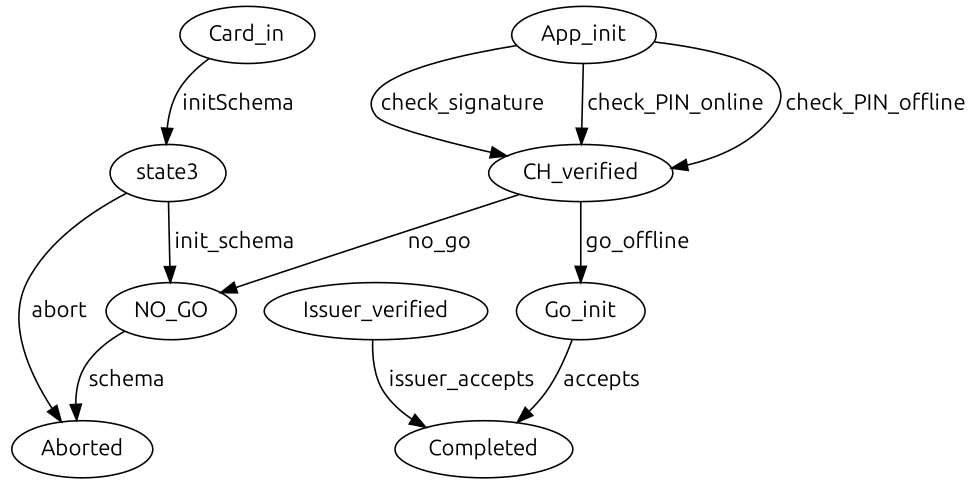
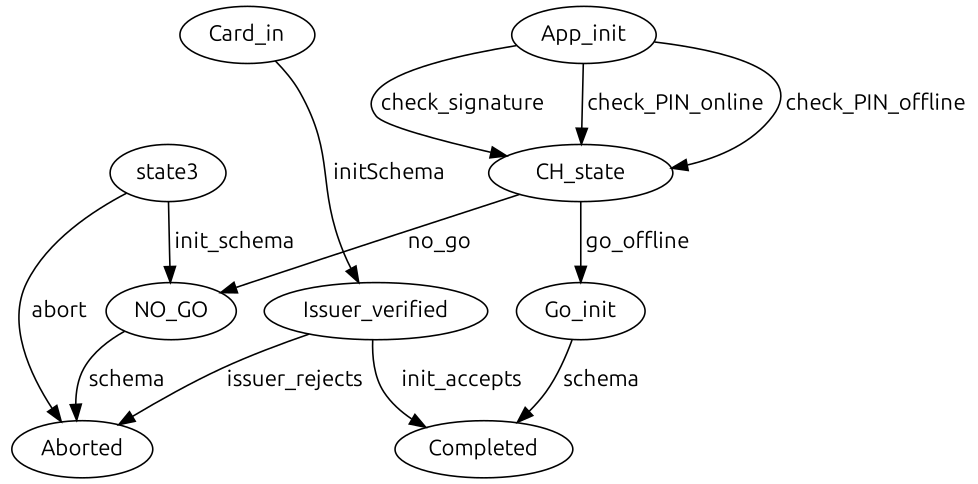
(180, 89) -> (323, 160)
(581, 173) -> (581, 173)
none -> (218, 370)
(462, 380) -> (462, 380)
(602, 380) -> (602, 380)
